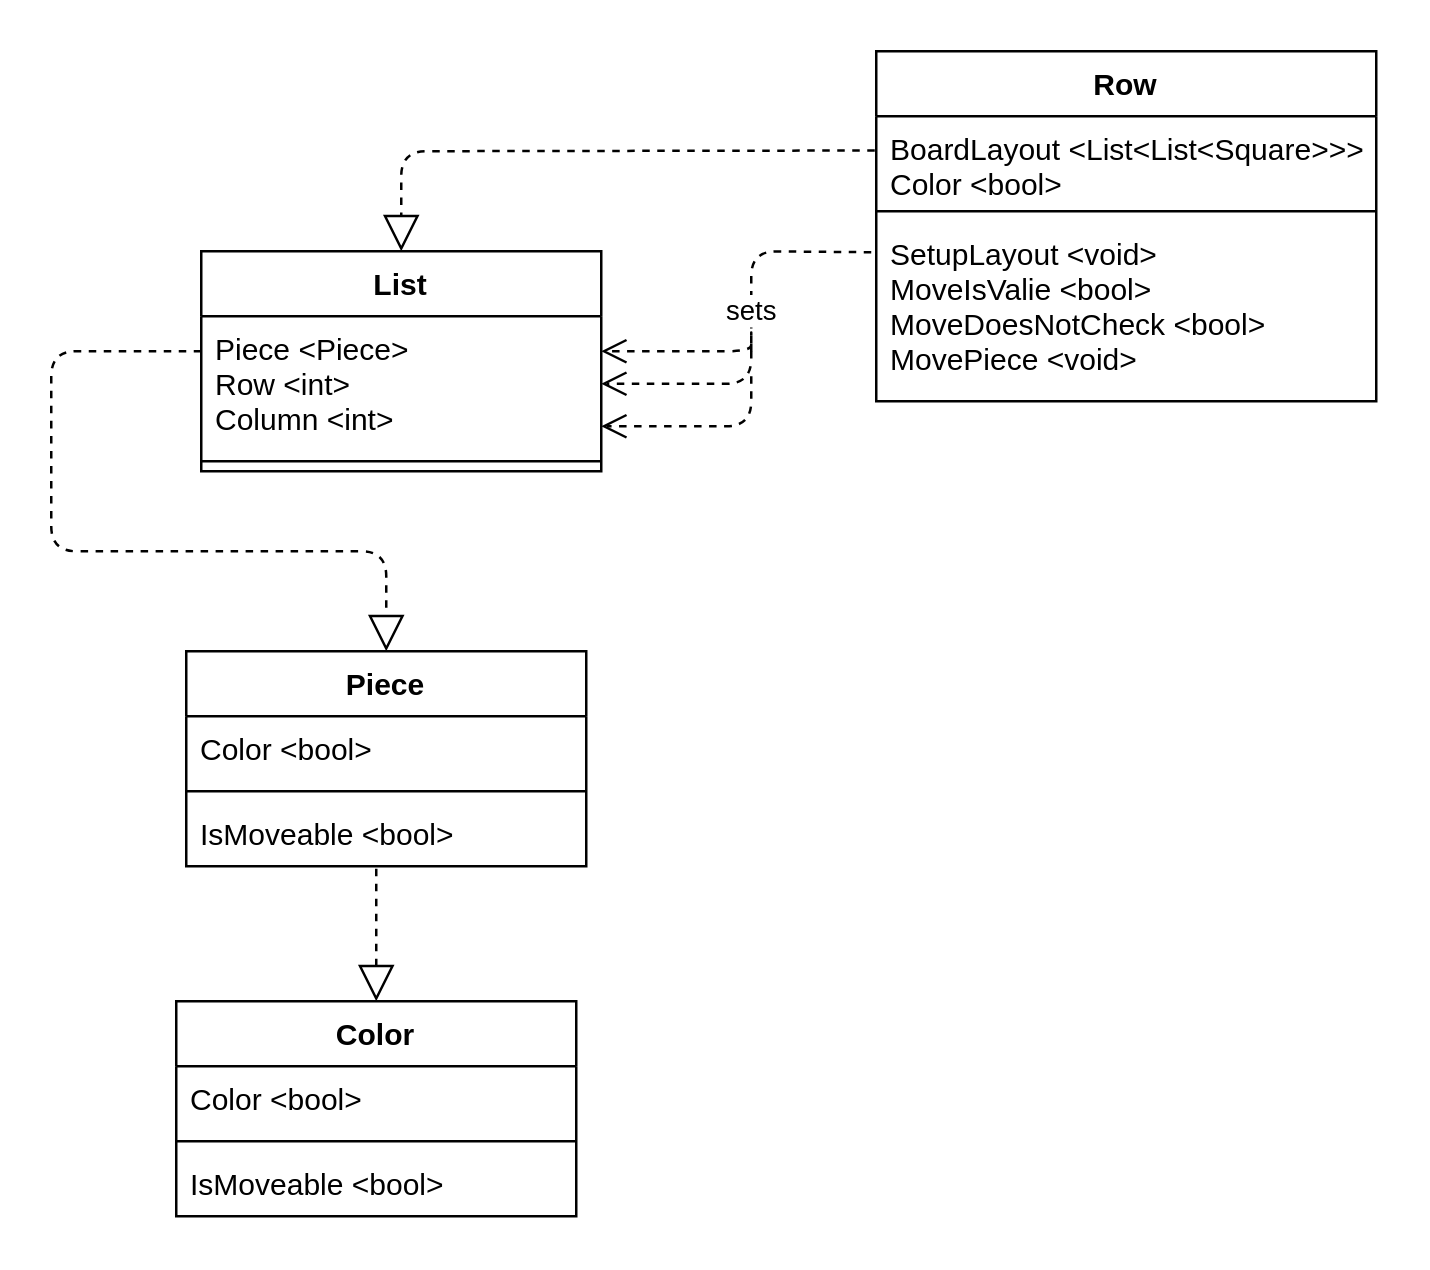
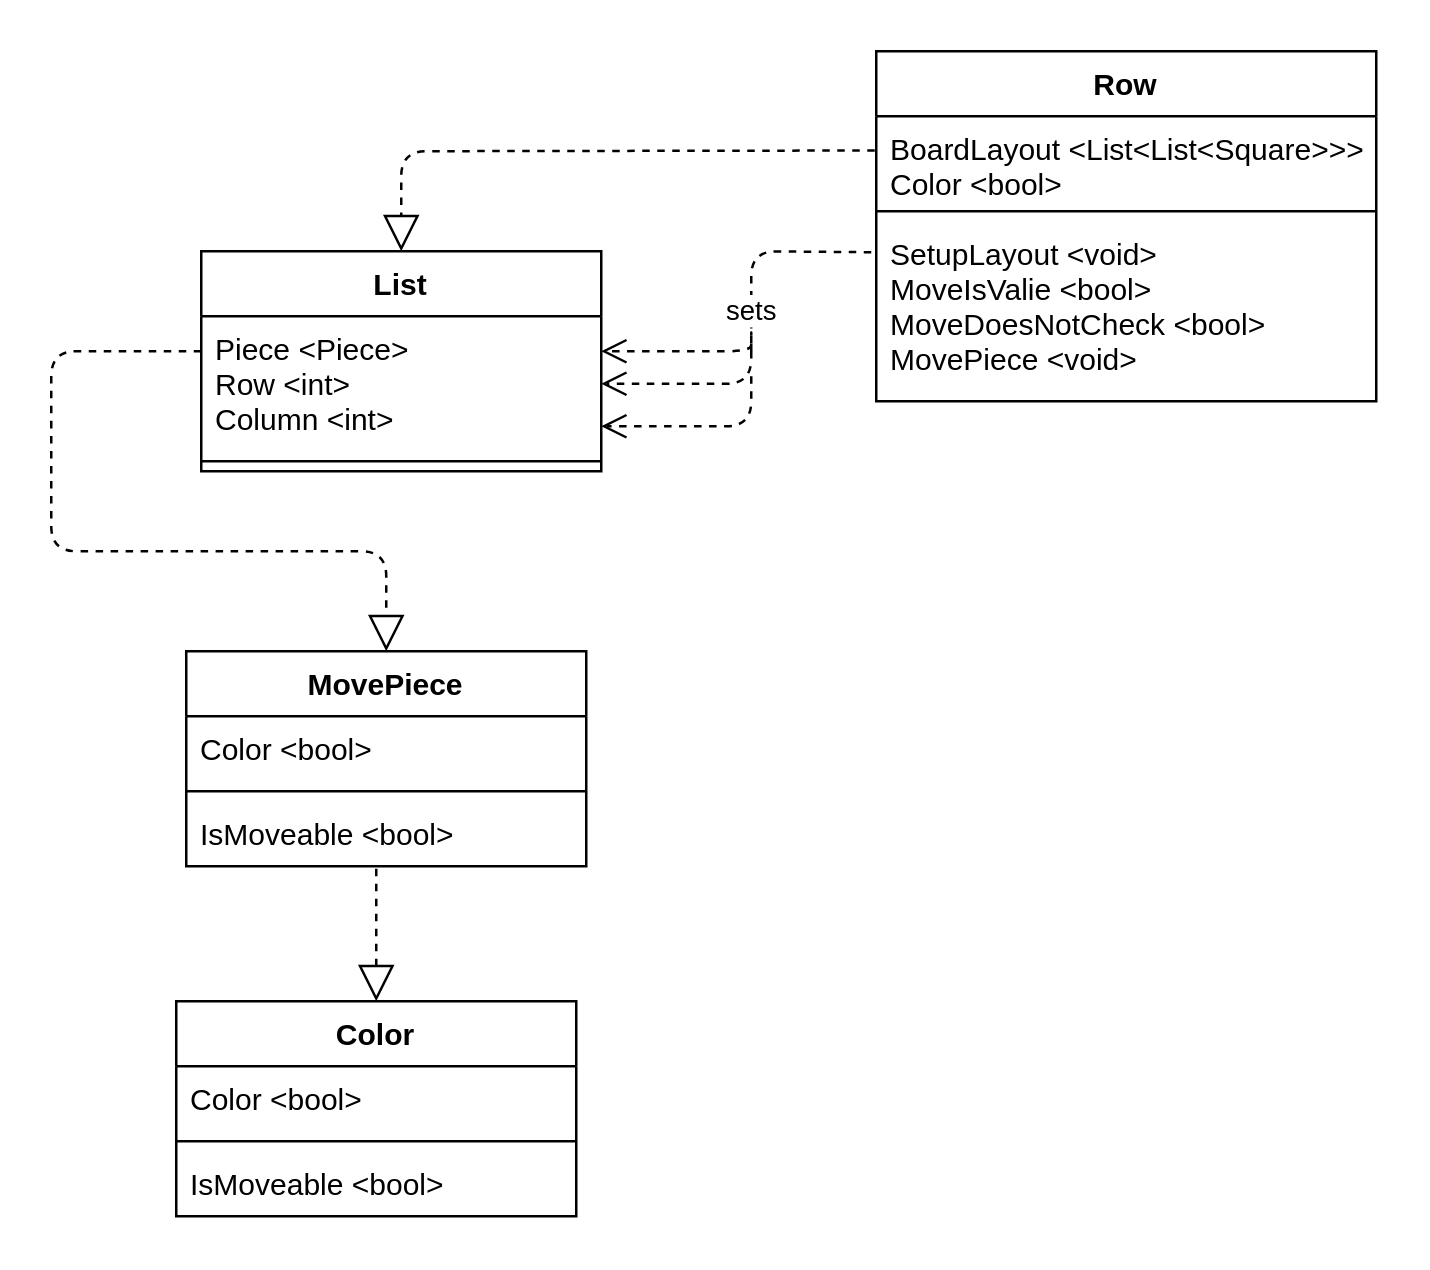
(385, 685) -> (385, 685)
